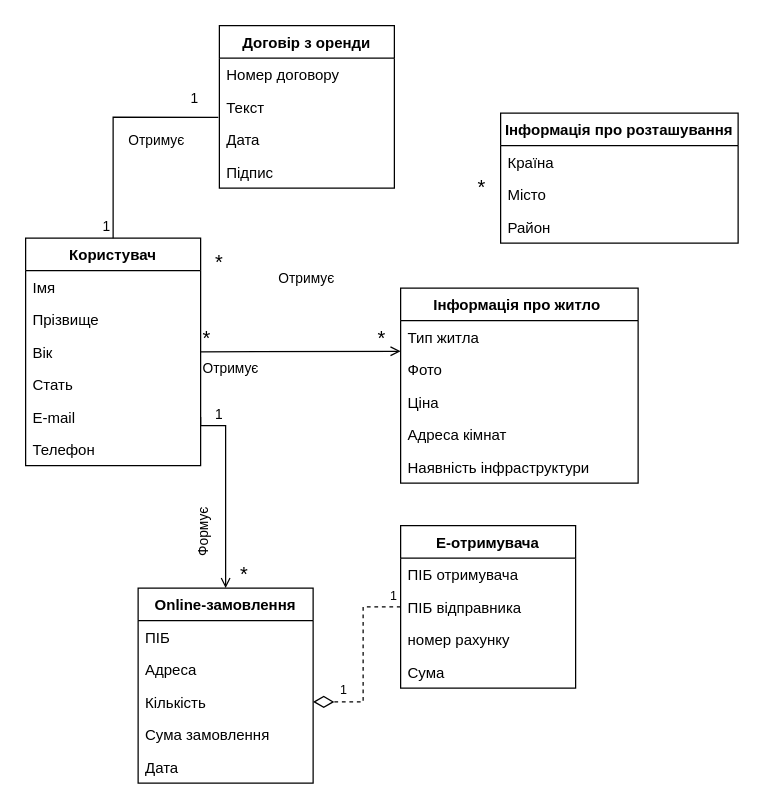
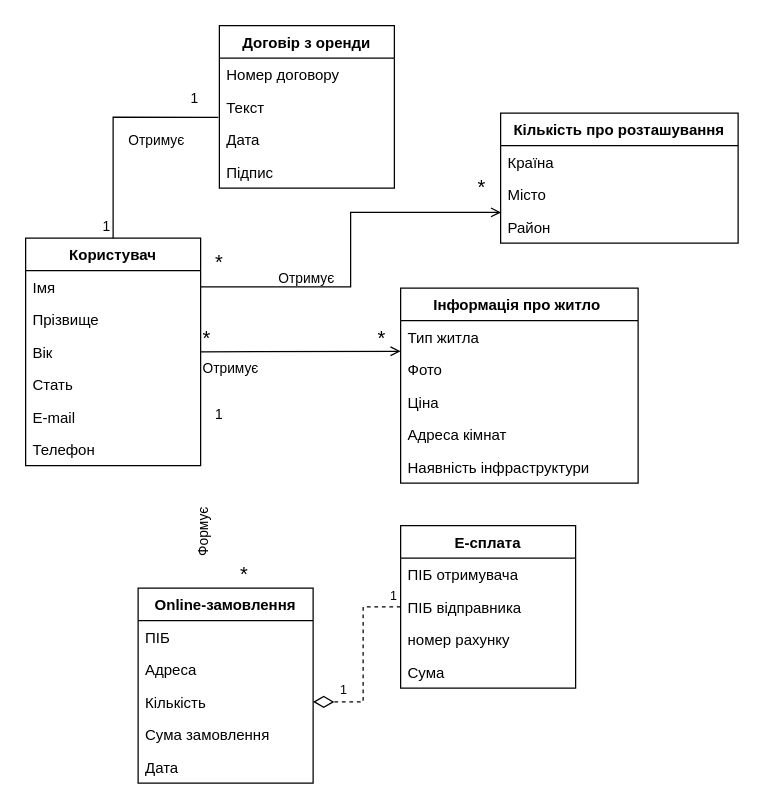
(619, 130) -> (619, 130)
none -> (351, 252)
(226, 492) -> none
(488, 543) -> (488, 543)
